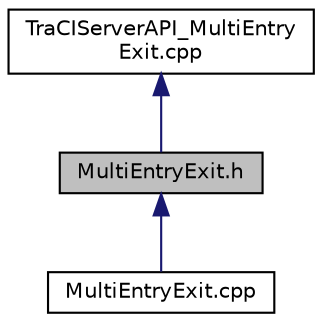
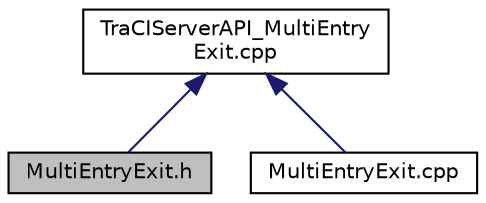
(161, 244) -> (313, 121)
